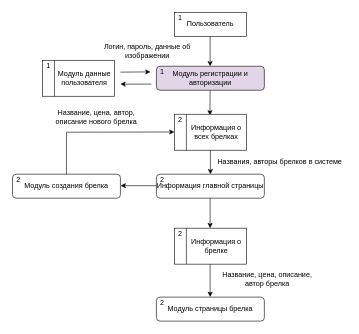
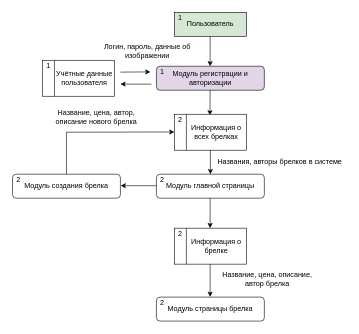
(210, 24) -> (210, 24)
(84, 78) -> (84, 78)
(210, 186) -> (210, 186)
